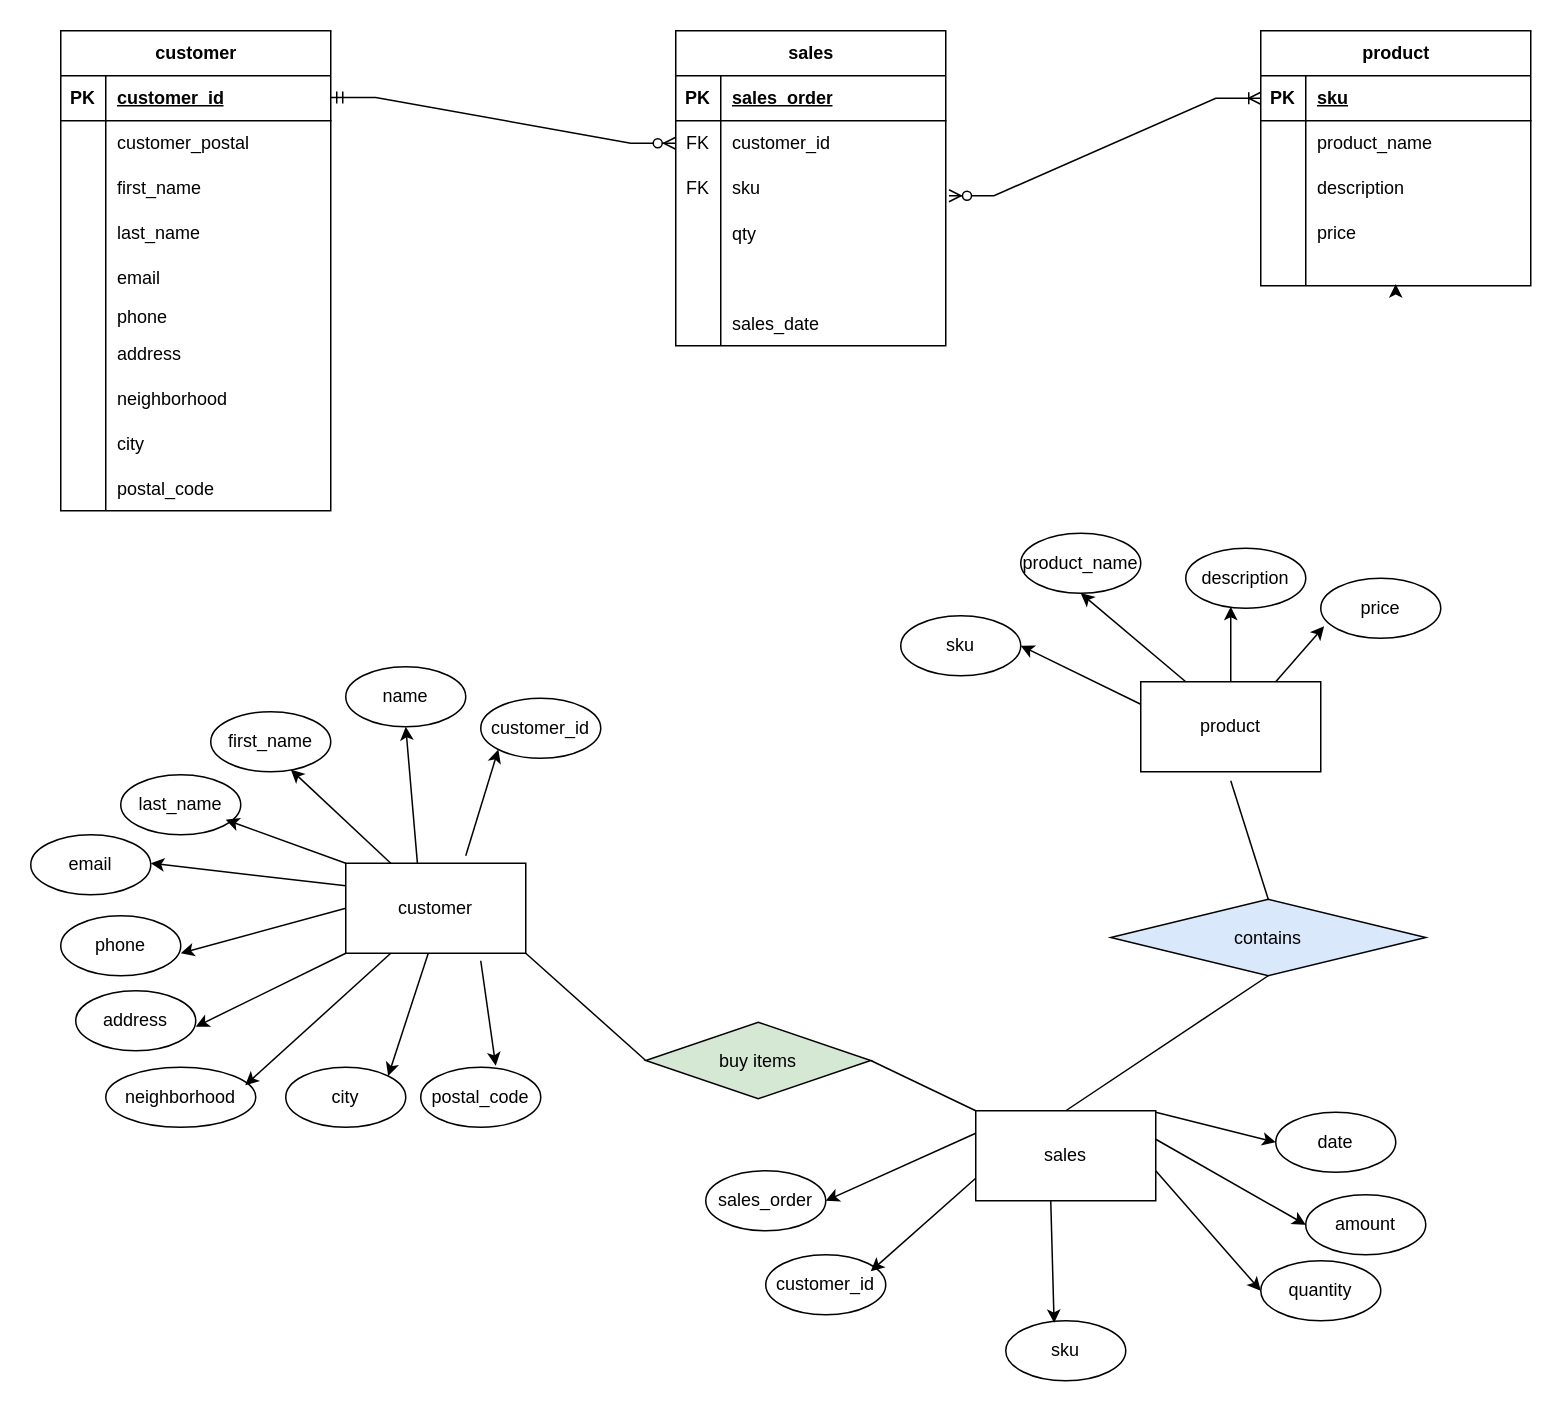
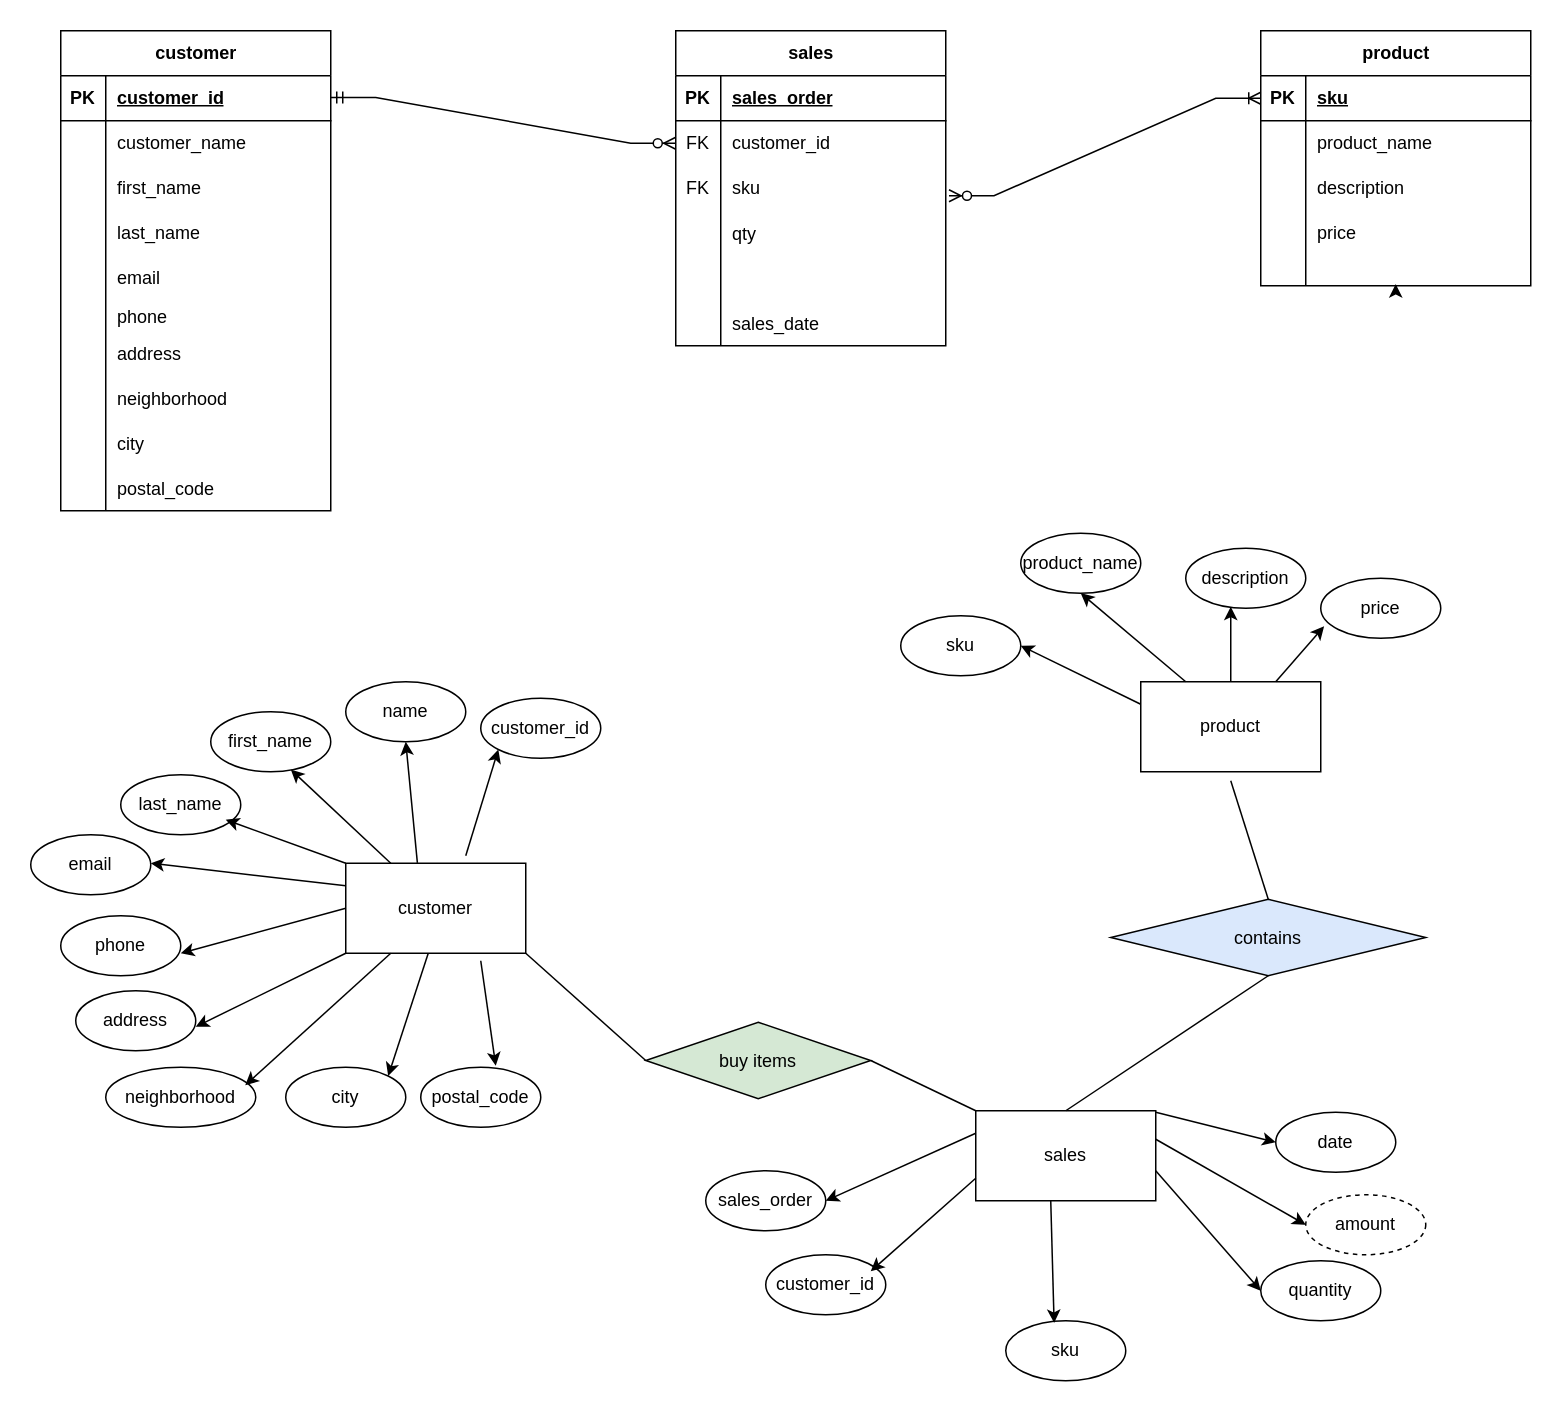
(191, 143) -> (183, 143)
(406, 697) -> (406, 712)
(1366, 1225) -> (1366, 1225)
